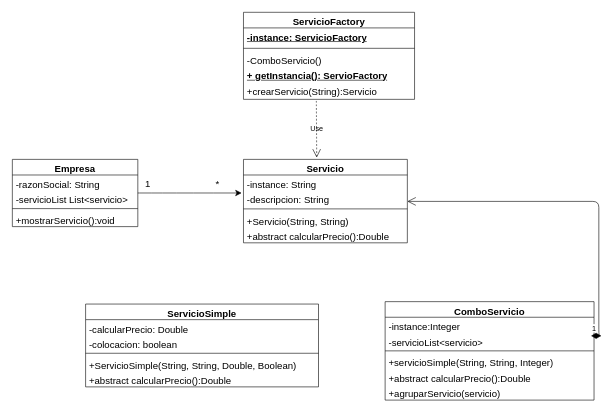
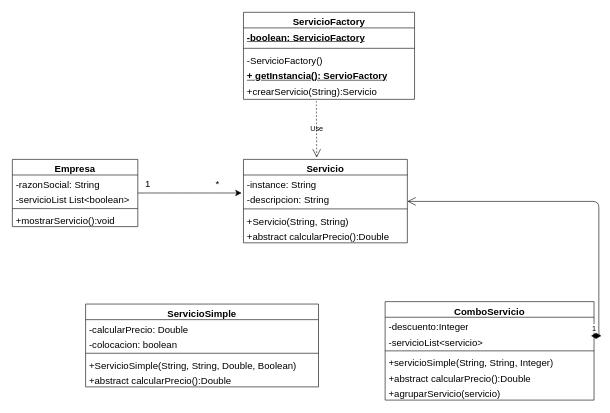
(311, 38) -> (308, 38)
(287, 61) -> (293, 61)
(76, 206) -> (76, 206)
(432, 327) -> (436, 327)
